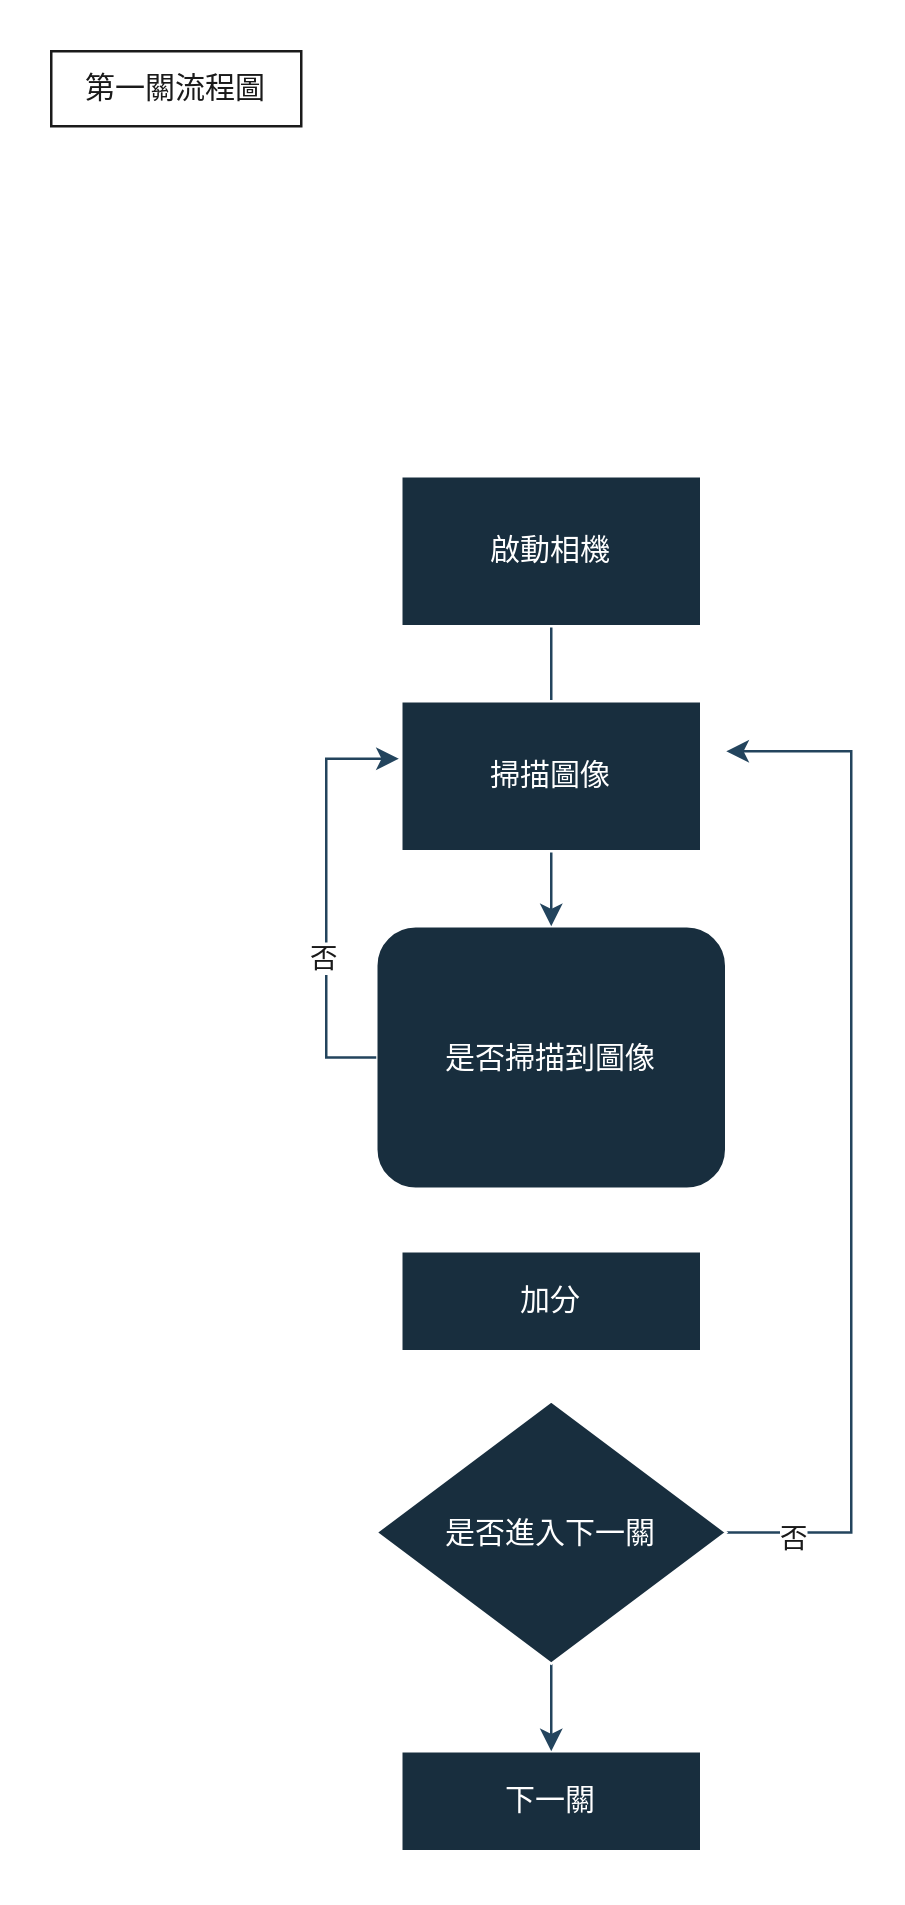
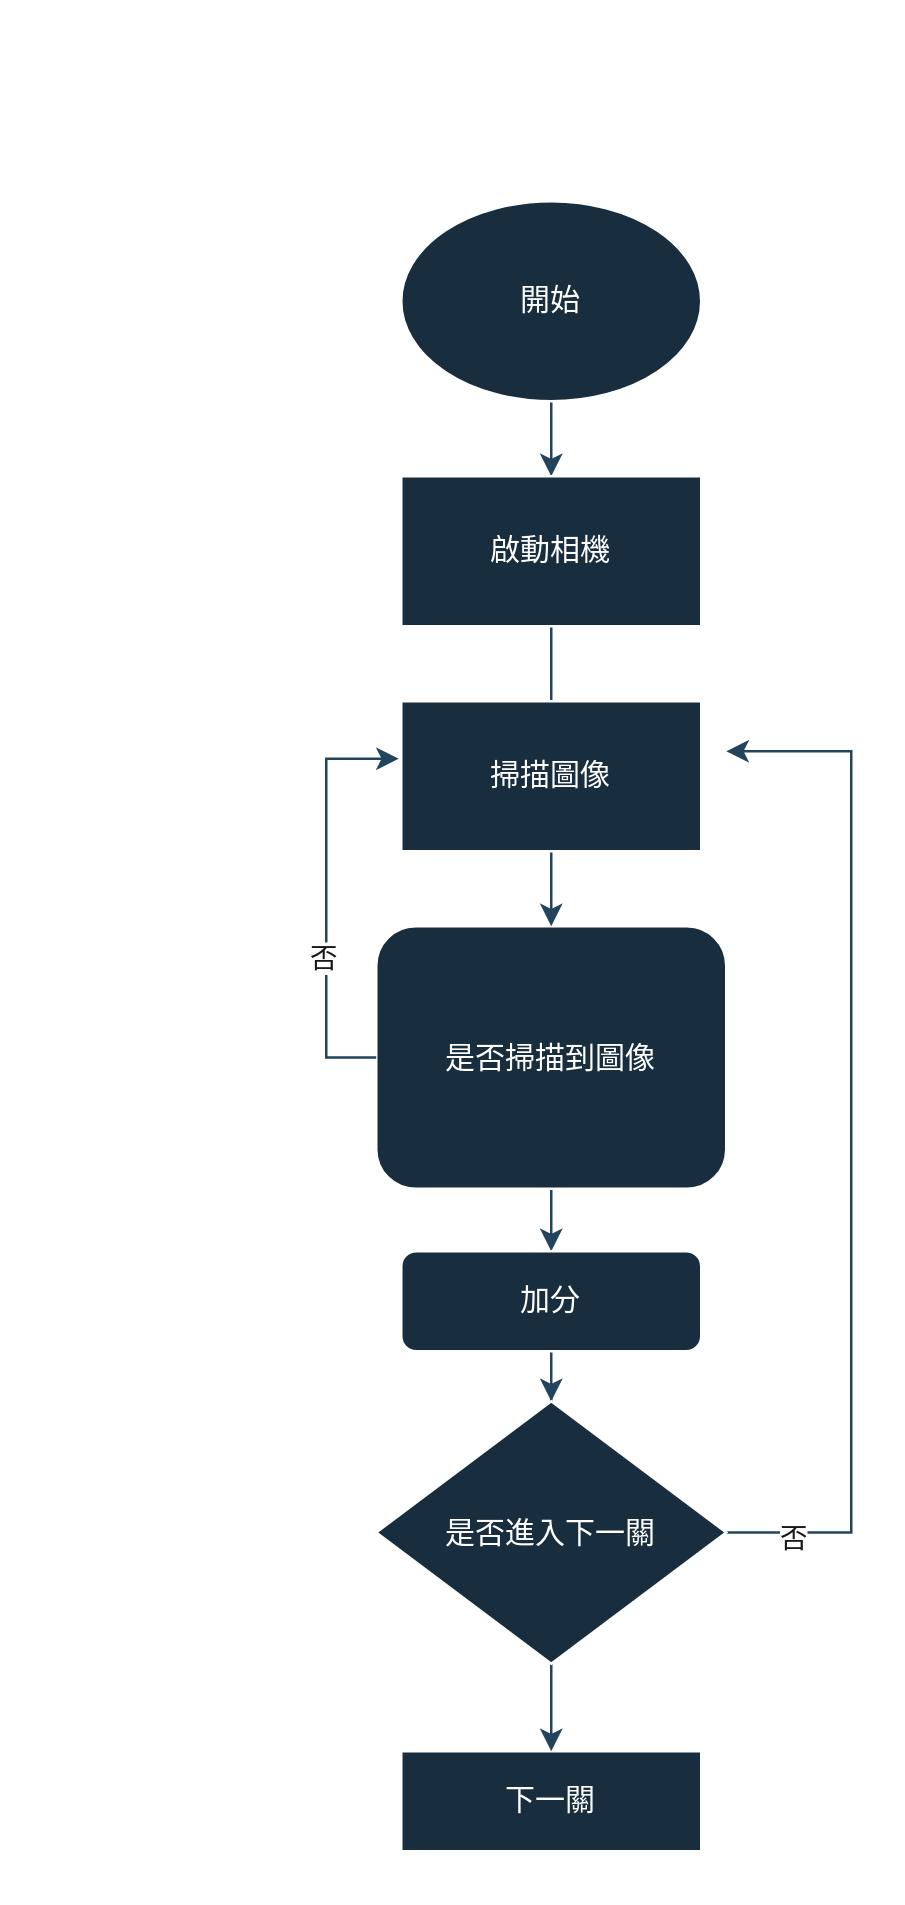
(176, 89) -> none
none -> (551, 301)
none -> (551, 447)
none -> (551, 1229)
(551, 1301) -> (551, 1301)
none -> (551, 1384)
